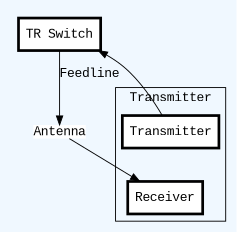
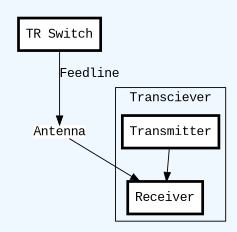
(138, 82) -> (168, 160)
(171, 98) -> (171, 98)
